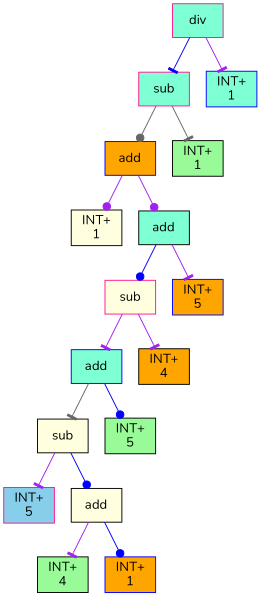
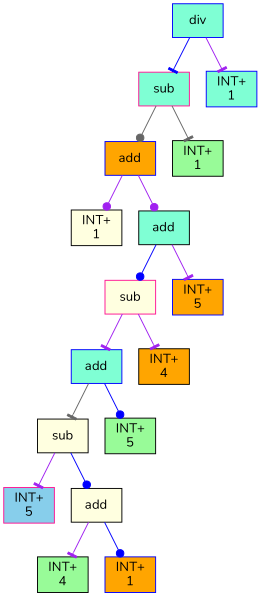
(198, 21) -> (198, 21)
